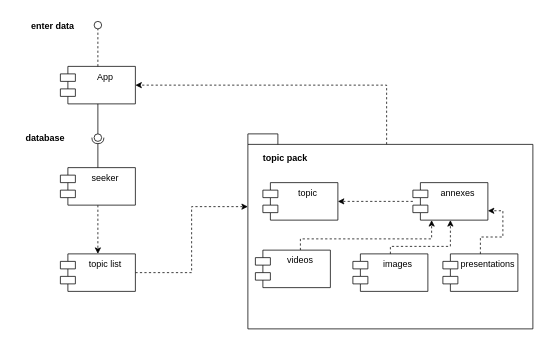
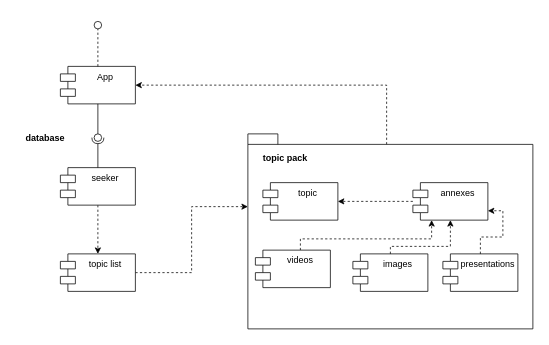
(53, 25) -> none
